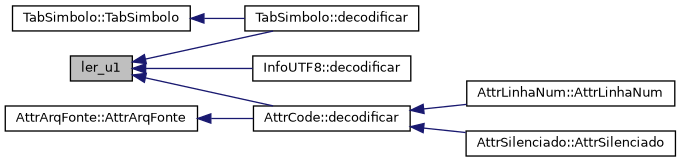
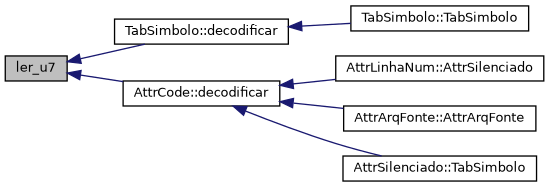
(225, 18) -> (326, 25)
(101, 68) -> (36, 68)
(332, 68) -> none
(571, 93) -> (440, 68)
(232, 118) -> (318, 106)
(571, 144) -> (440, 169)
